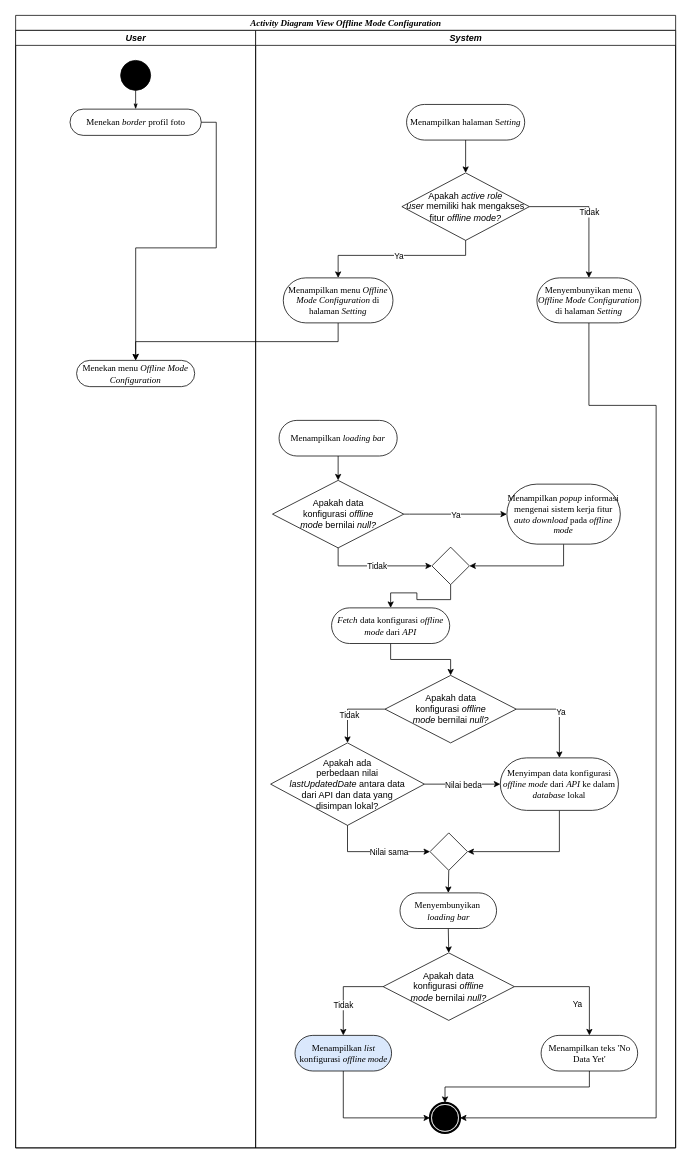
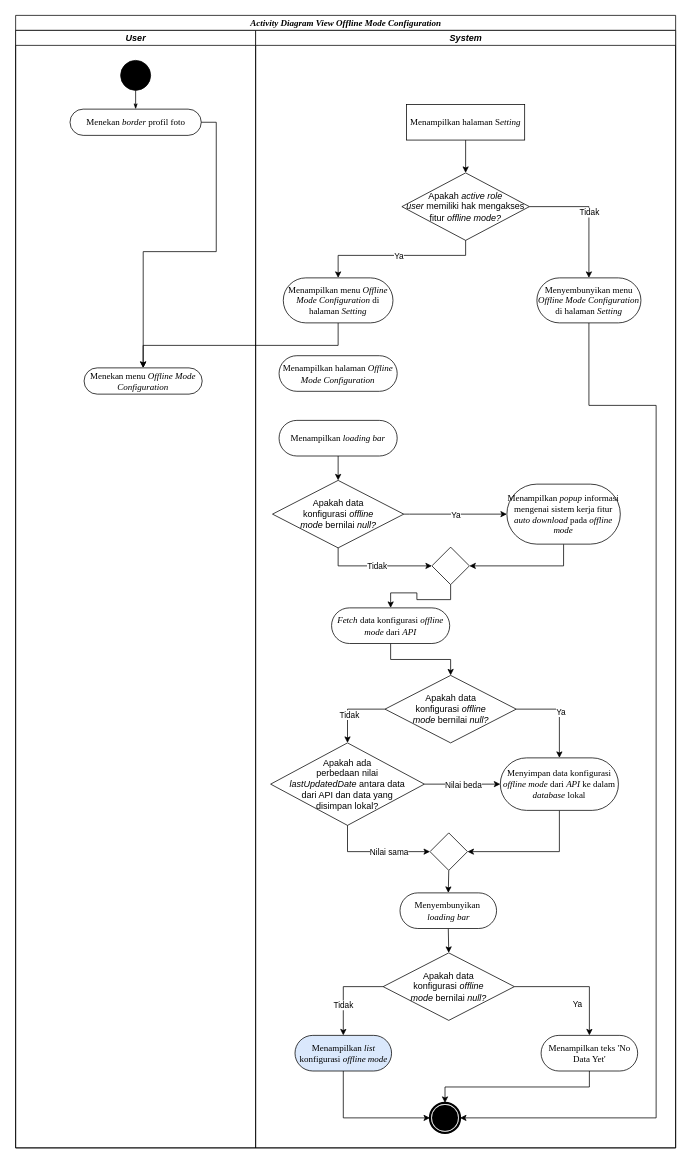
(465, 122) -> (465, 122)
(135, 374) -> (143, 381)
none -> (338, 374)
